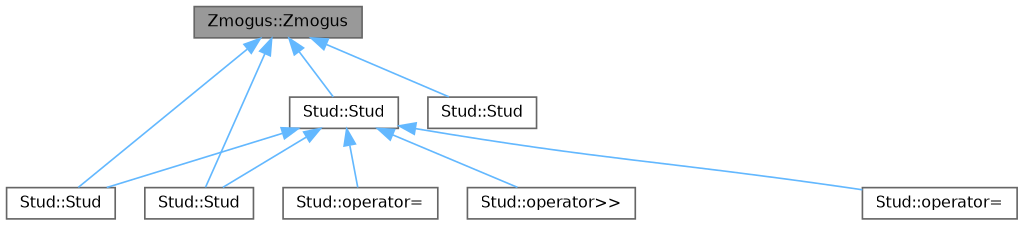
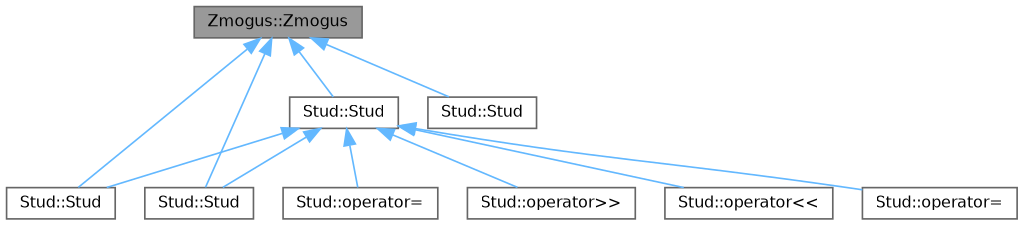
none -> (749, 203)
